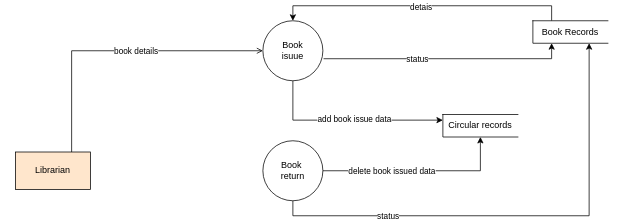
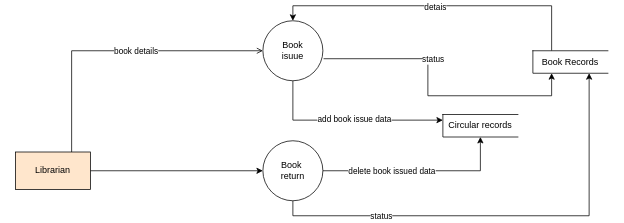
(570, 32) -> (570, 62)
none -> (174, 171)
